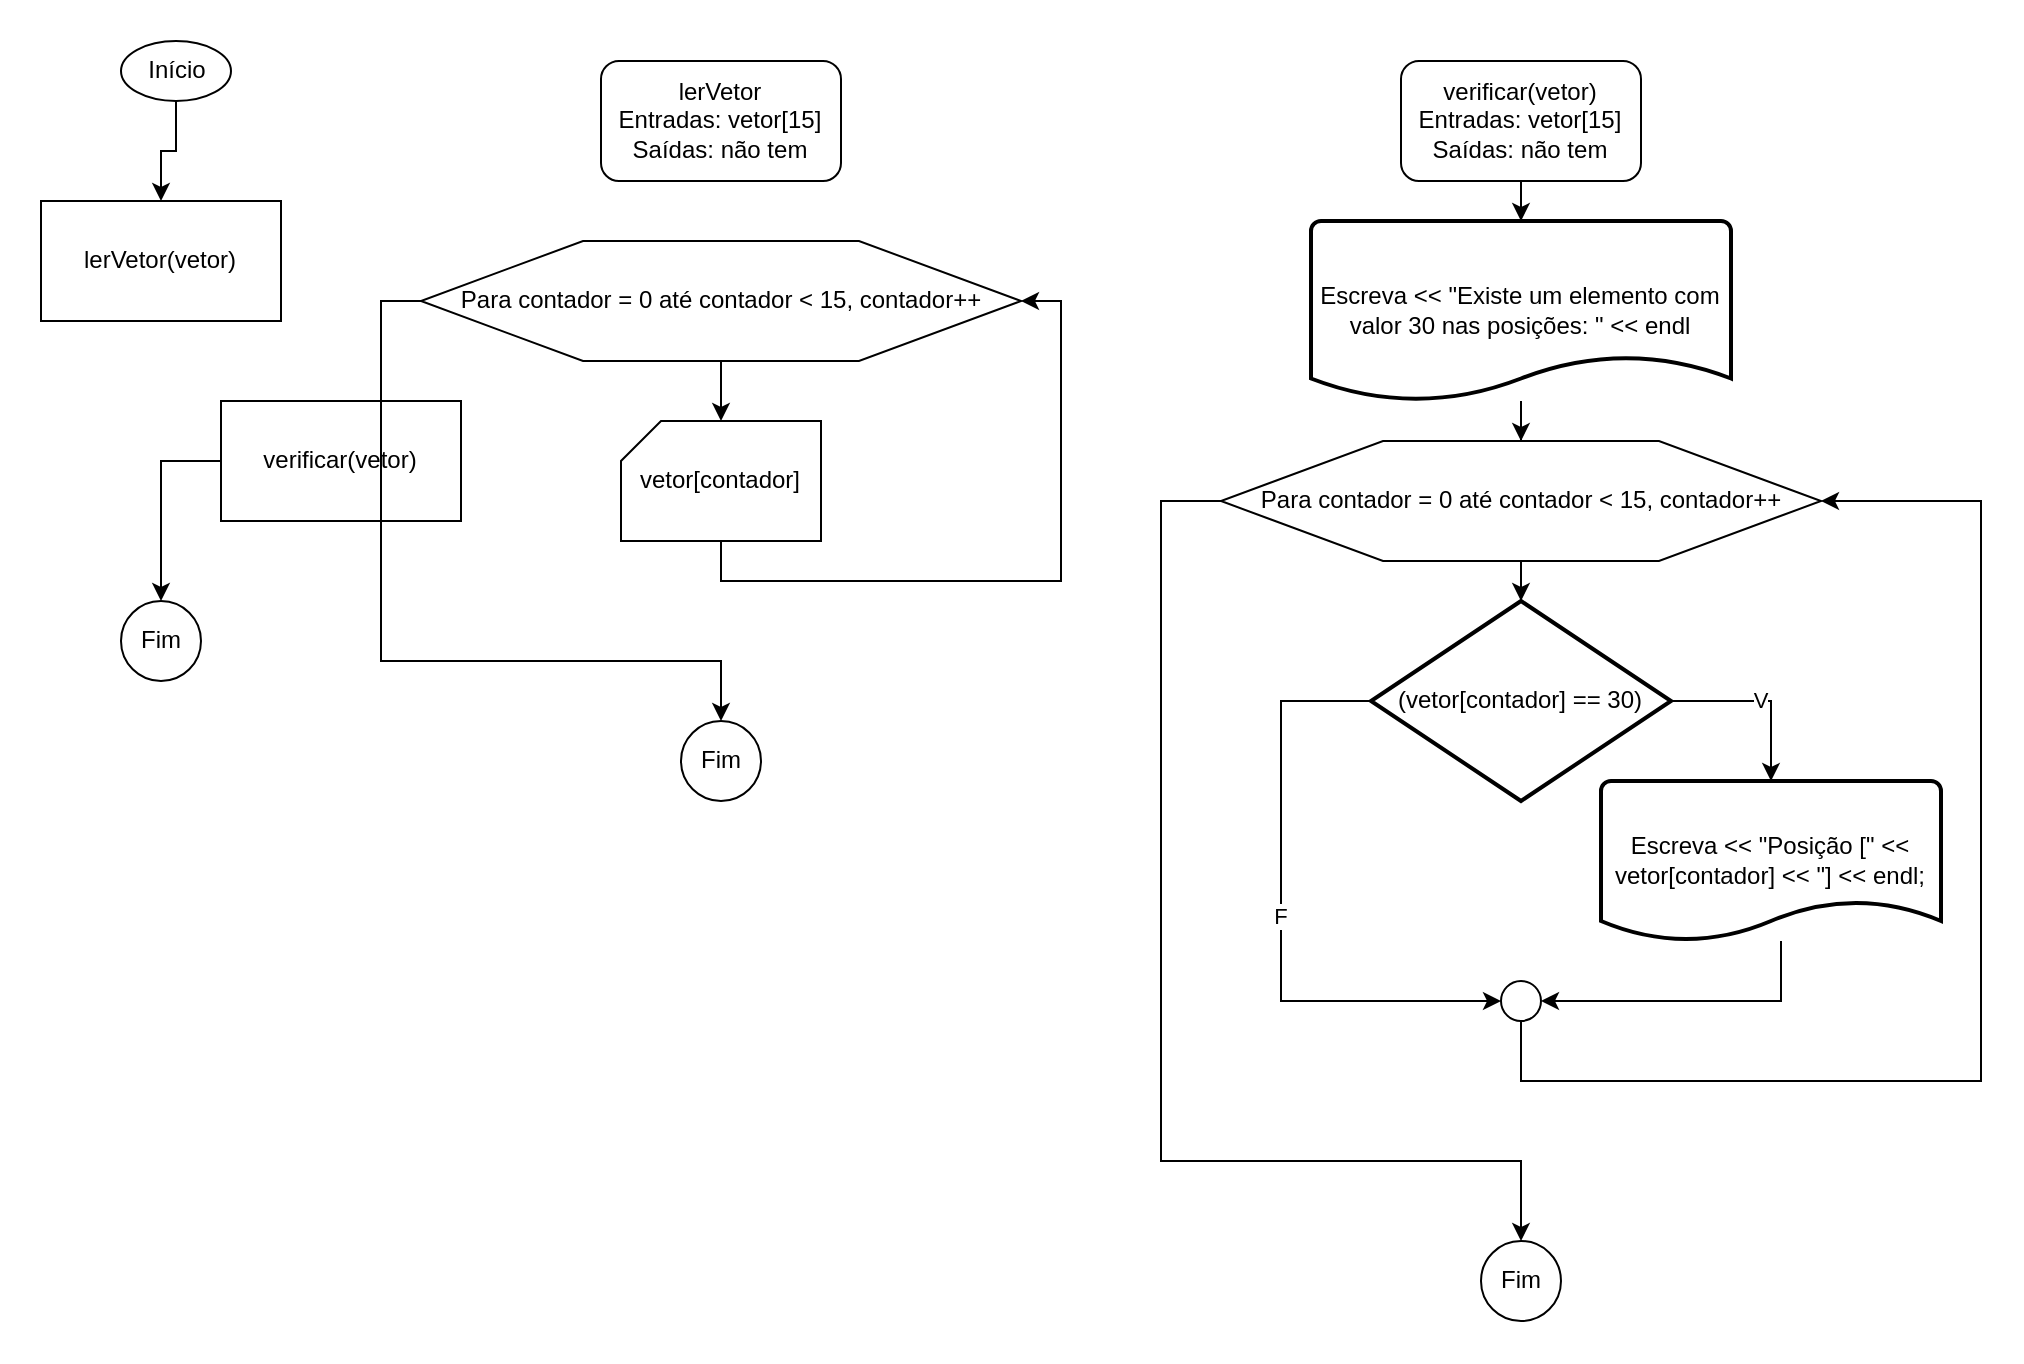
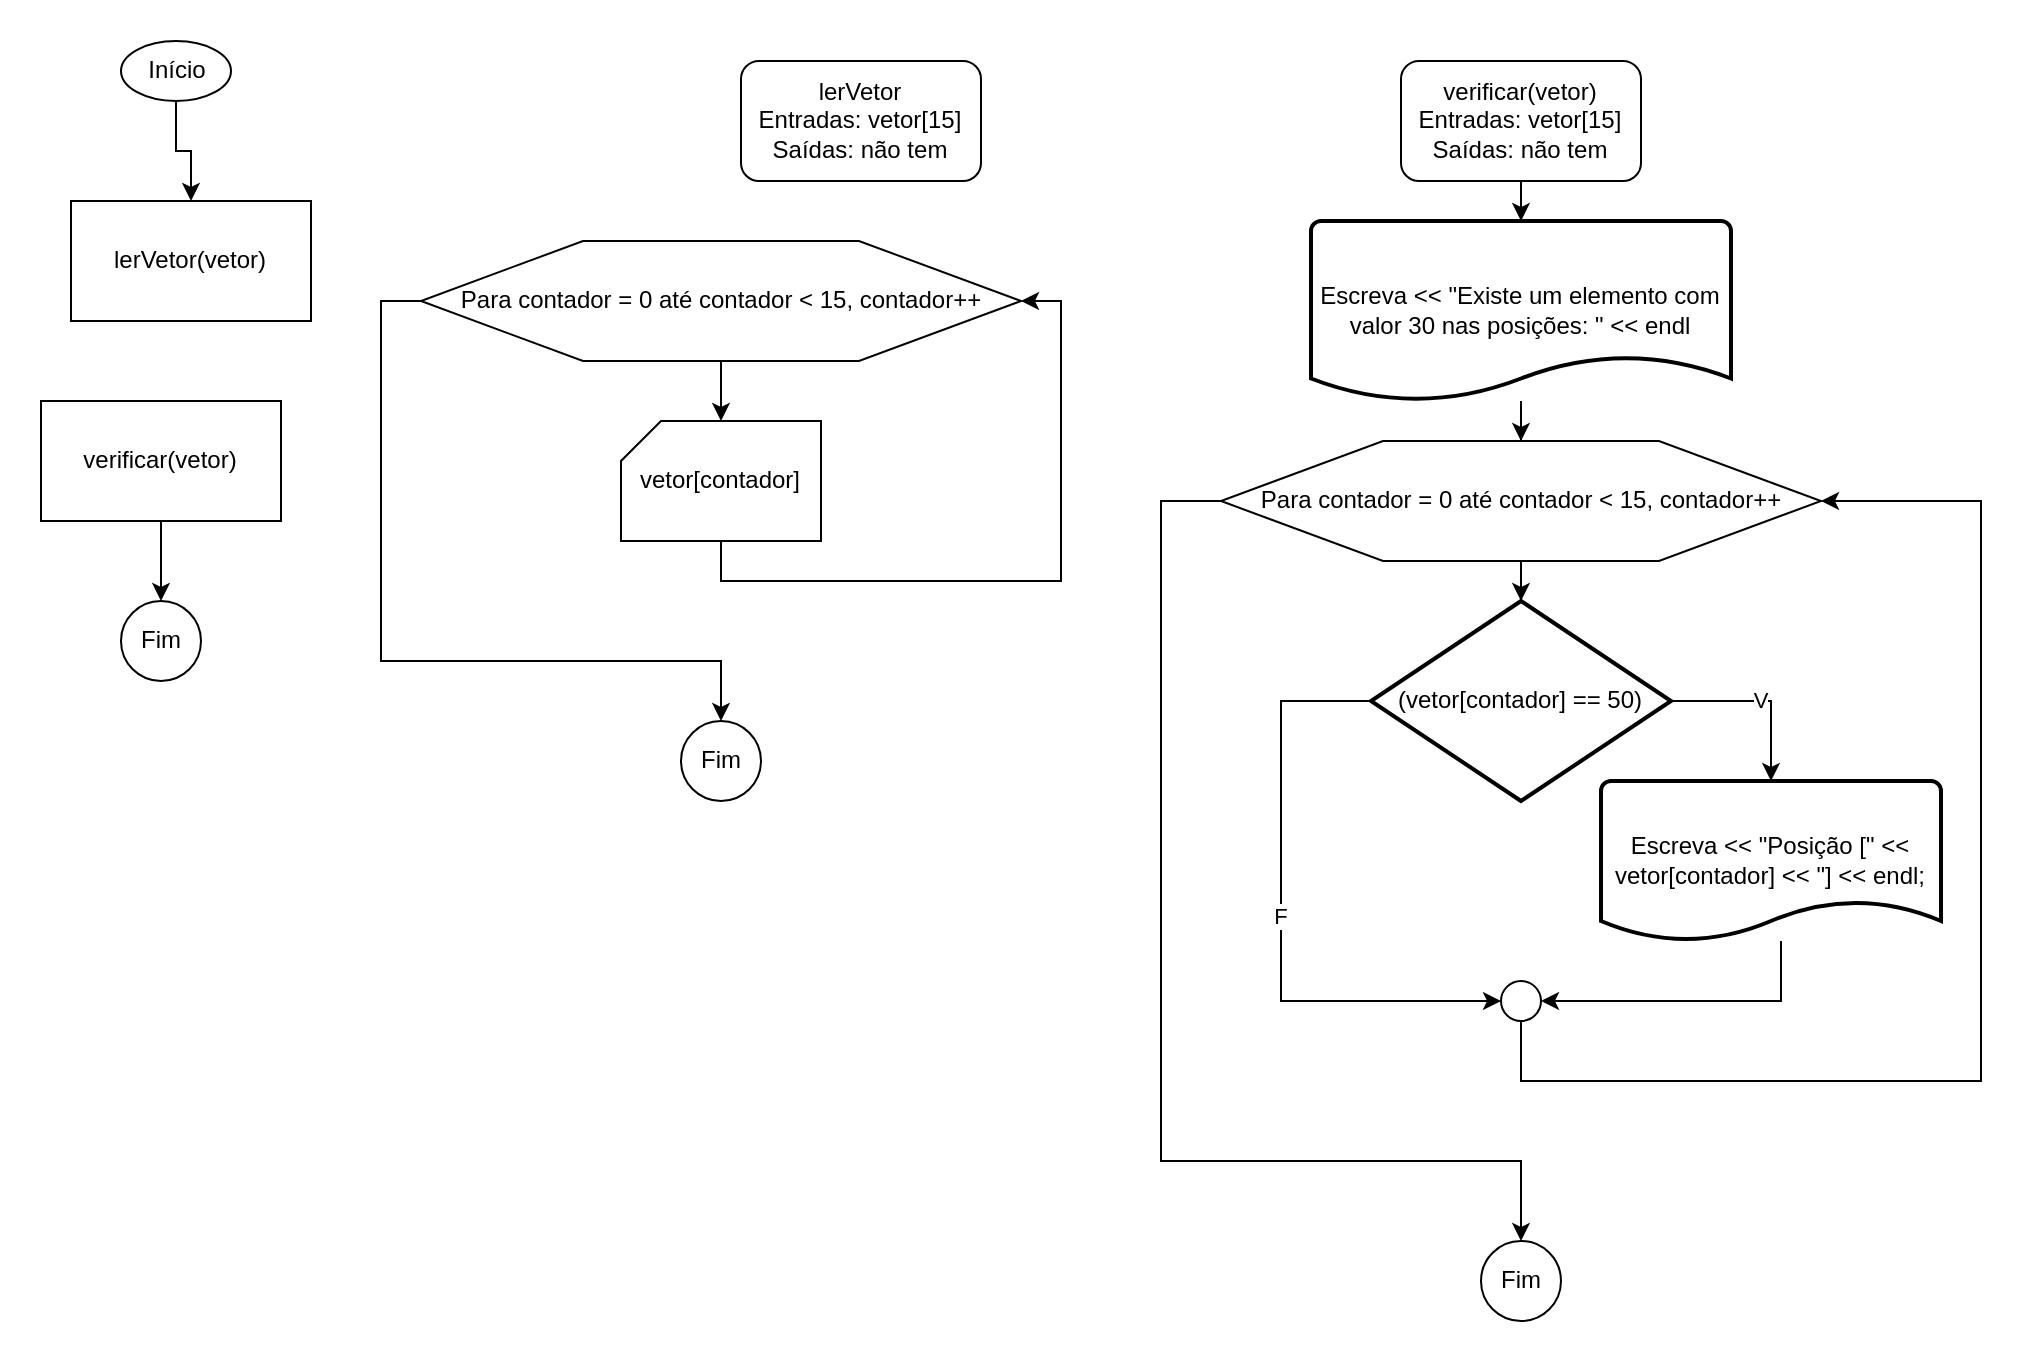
(721, 121) -> (861, 121)
(161, 261) -> (191, 261)
(341, 461) -> (161, 461)
(1521, 701) -> (1521, 701)
